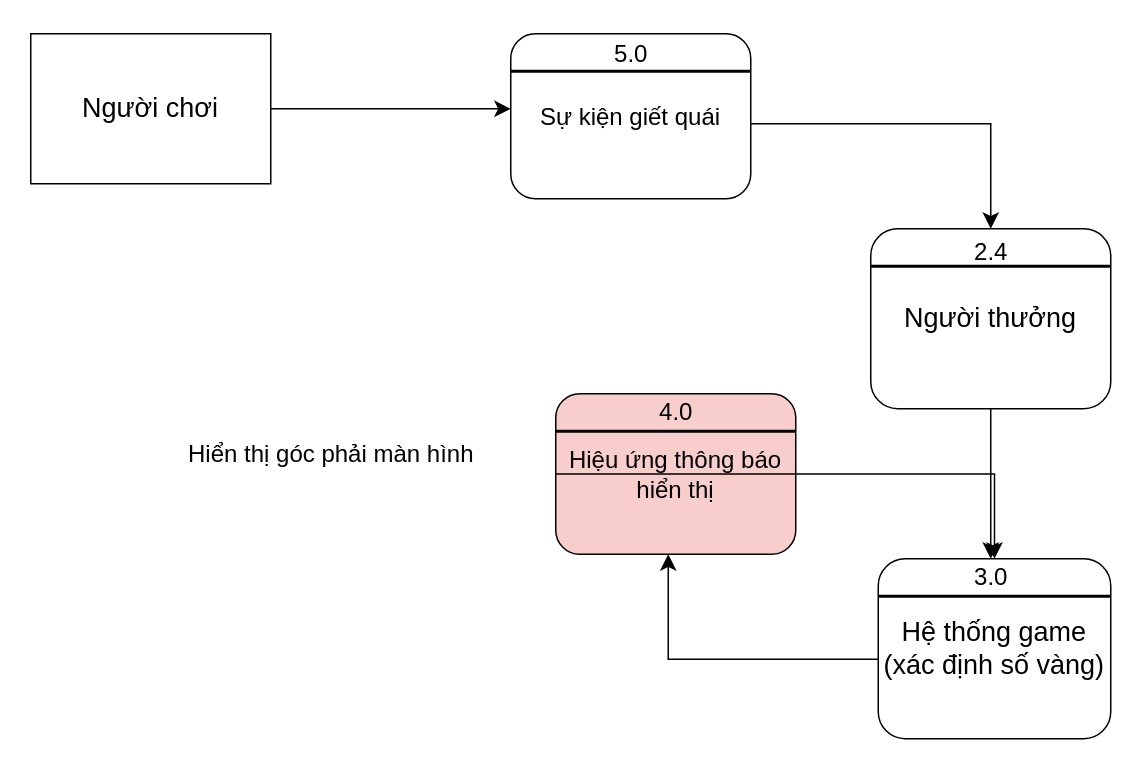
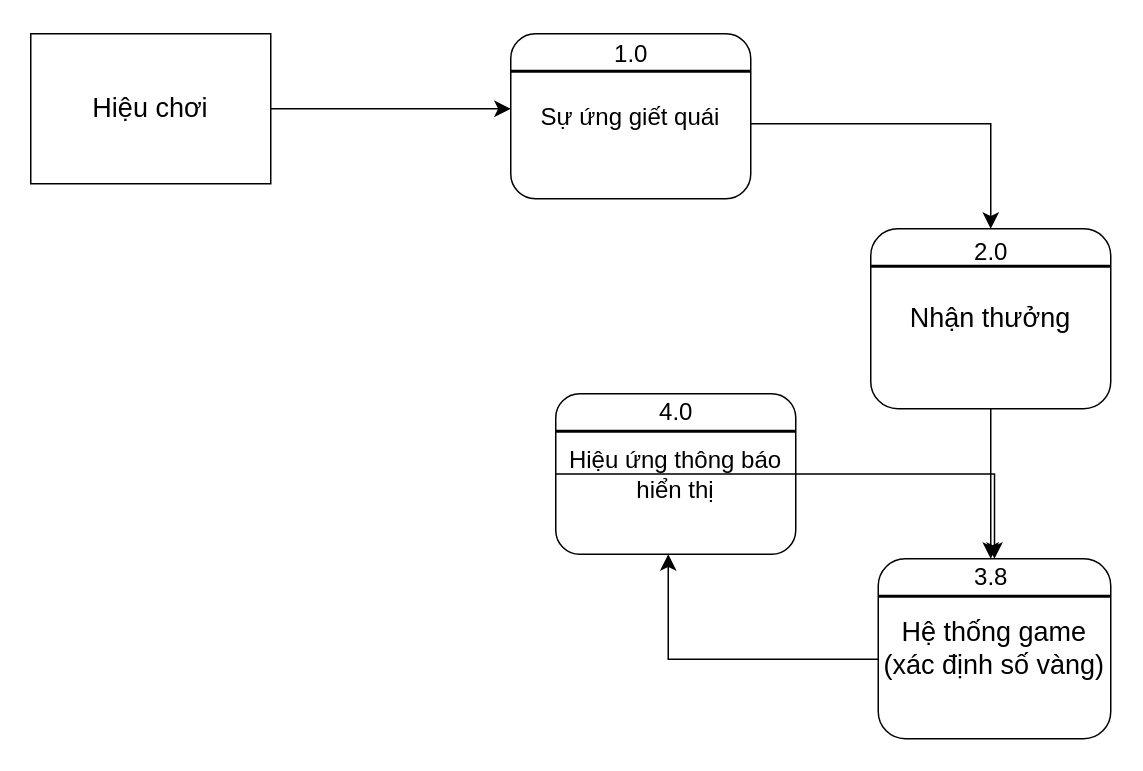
(632, 53) -> (632, 53)
(151, 109) -> (151, 109)
(631, 116) -> (631, 116)
(992, 251) -> (992, 251)
(991, 319) -> (991, 319)
(331, 454) -> none
(676, 474) -> (676, 474)
(992, 577) -> (992, 577)
